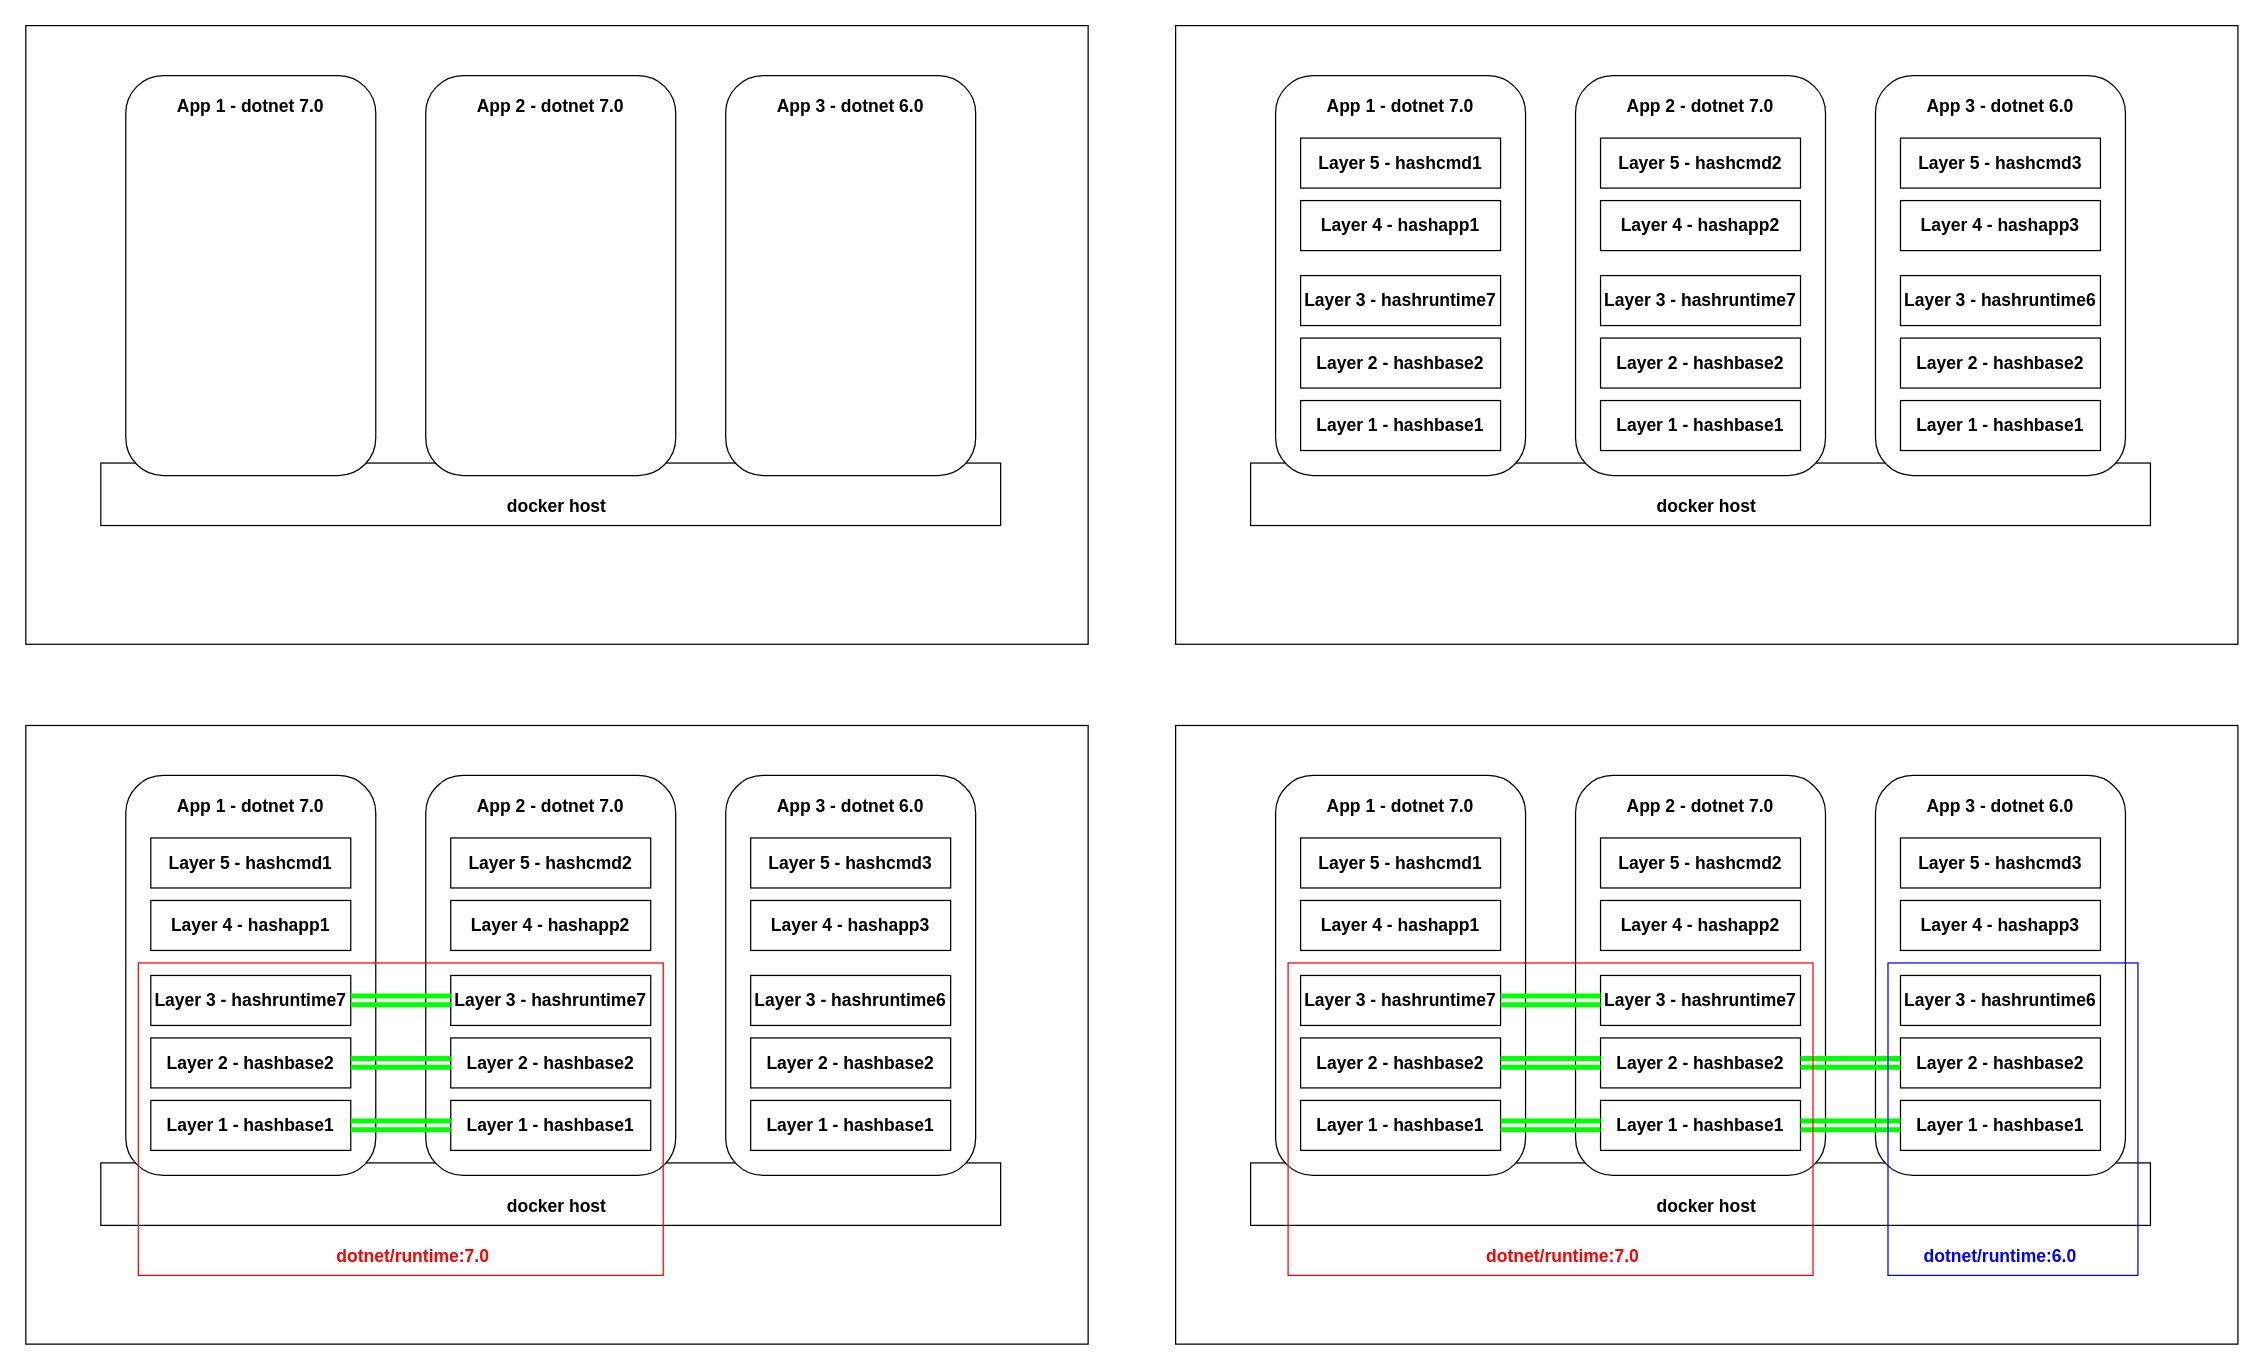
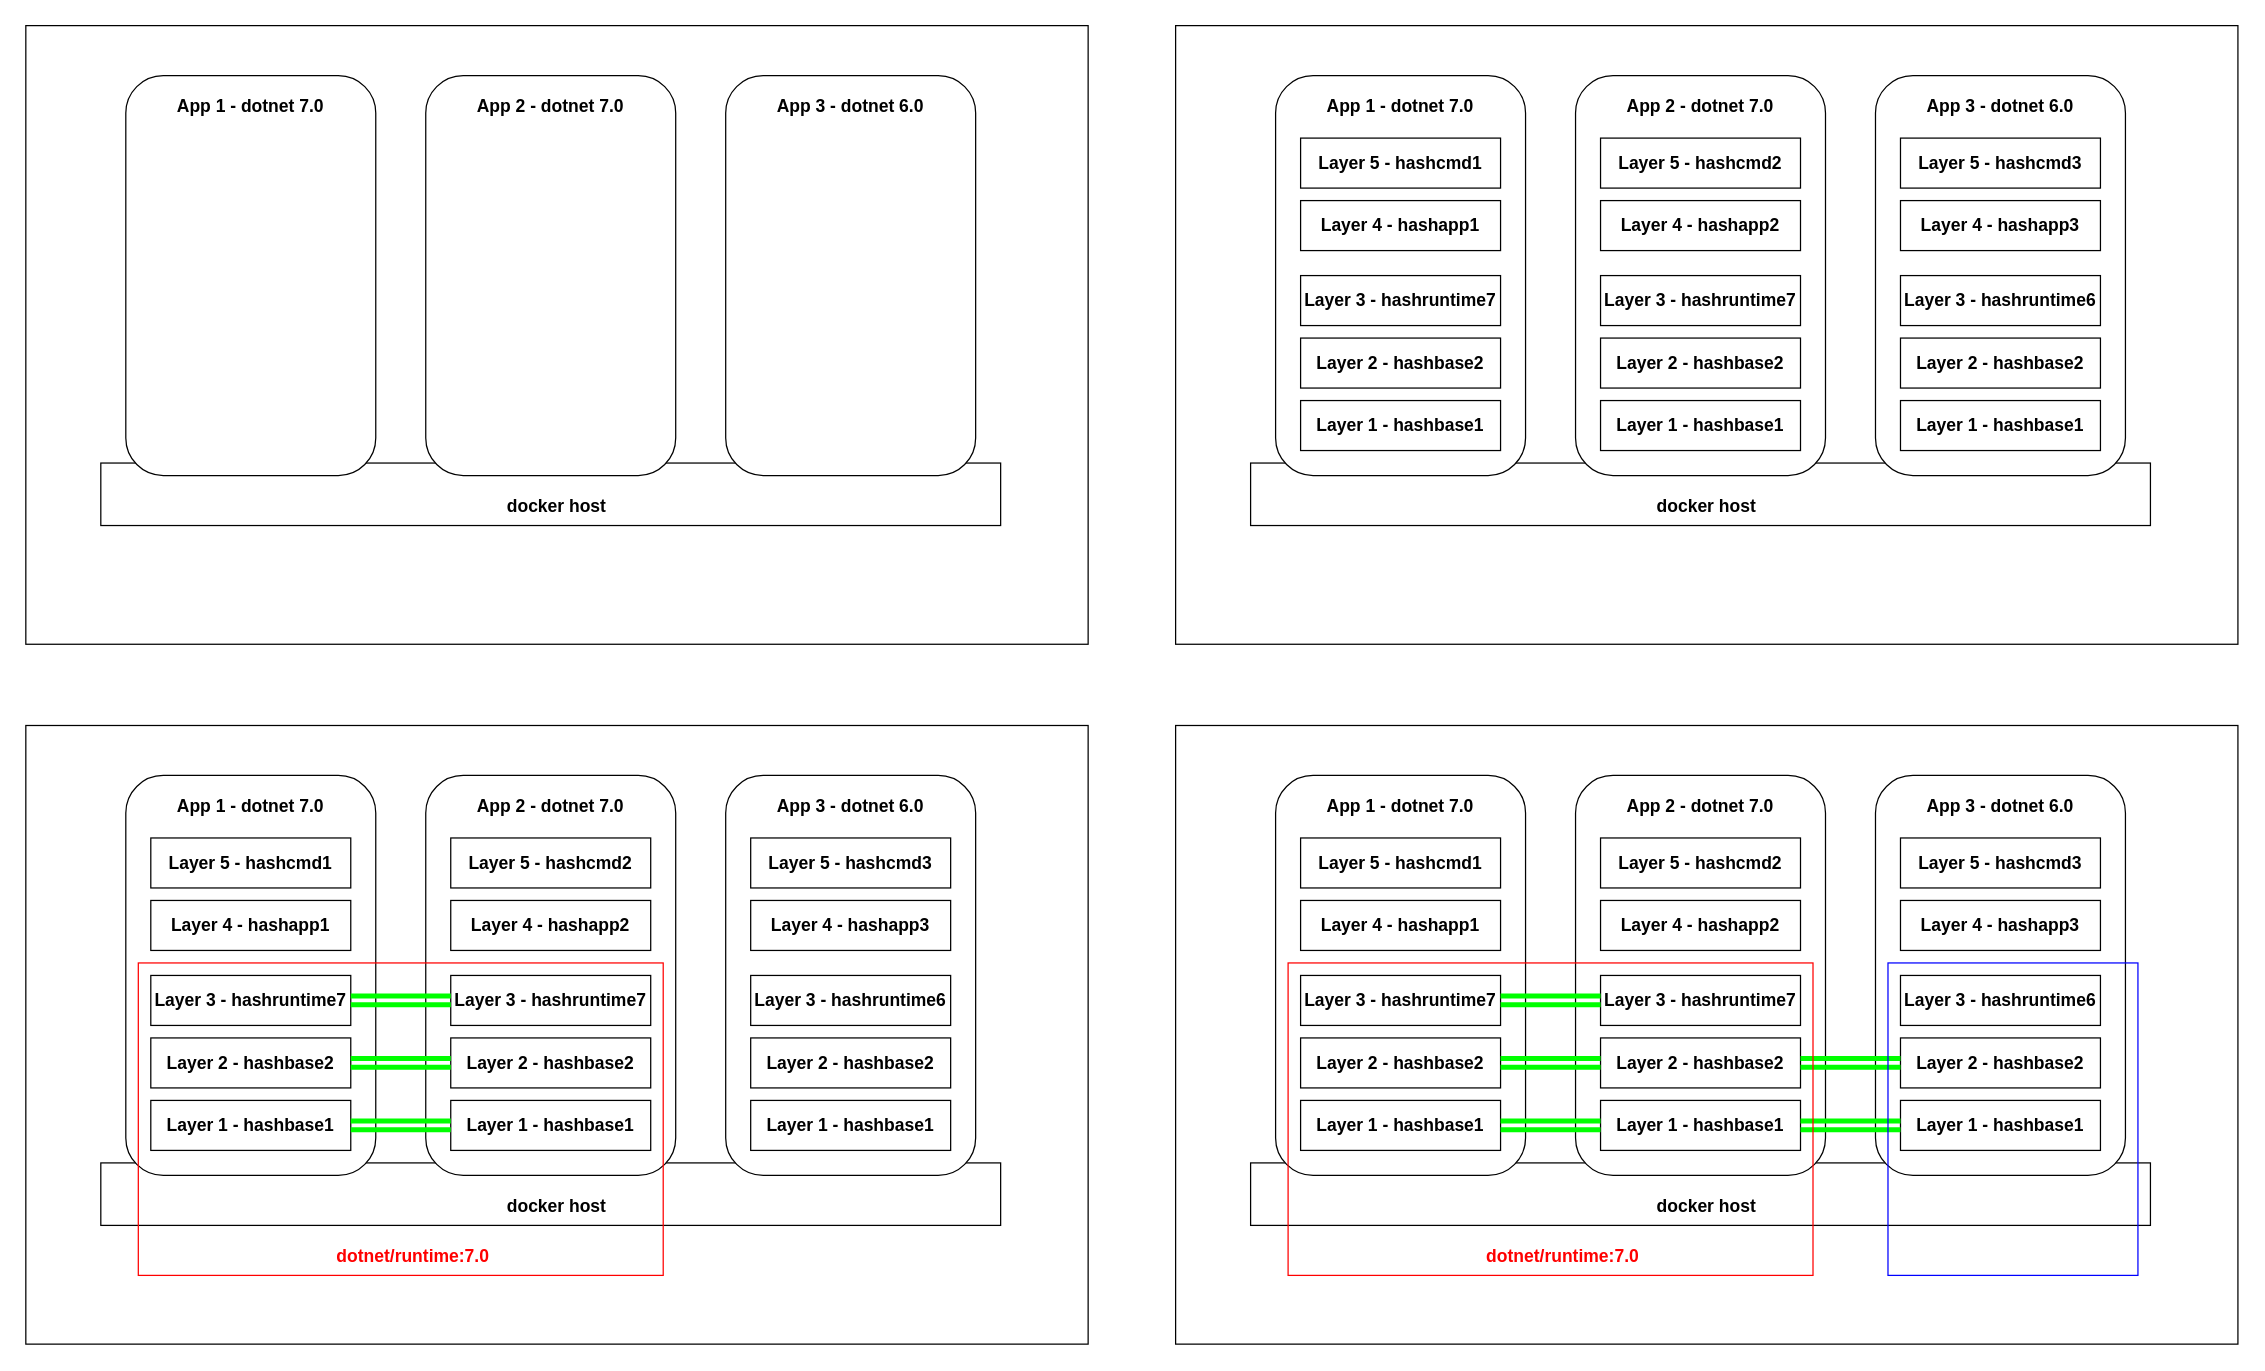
(2001, 1257) -> none
